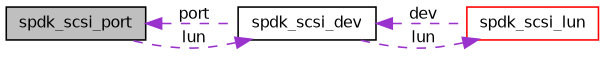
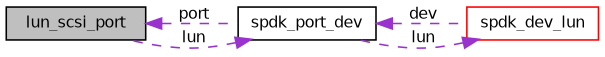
(76, 24) -> (76, 24)
(307, 24) -> (307, 24)
(533, 24) -> (533, 24)
